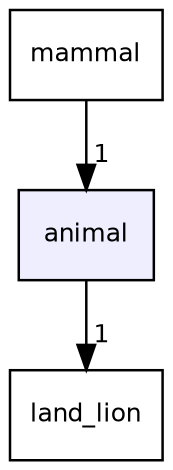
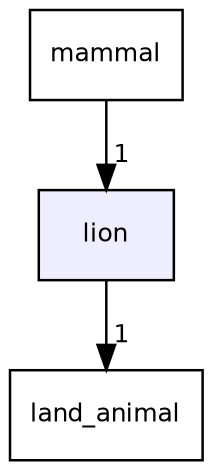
(86, 235) -> (106, 235)
(86, 415) -> (106, 415)
